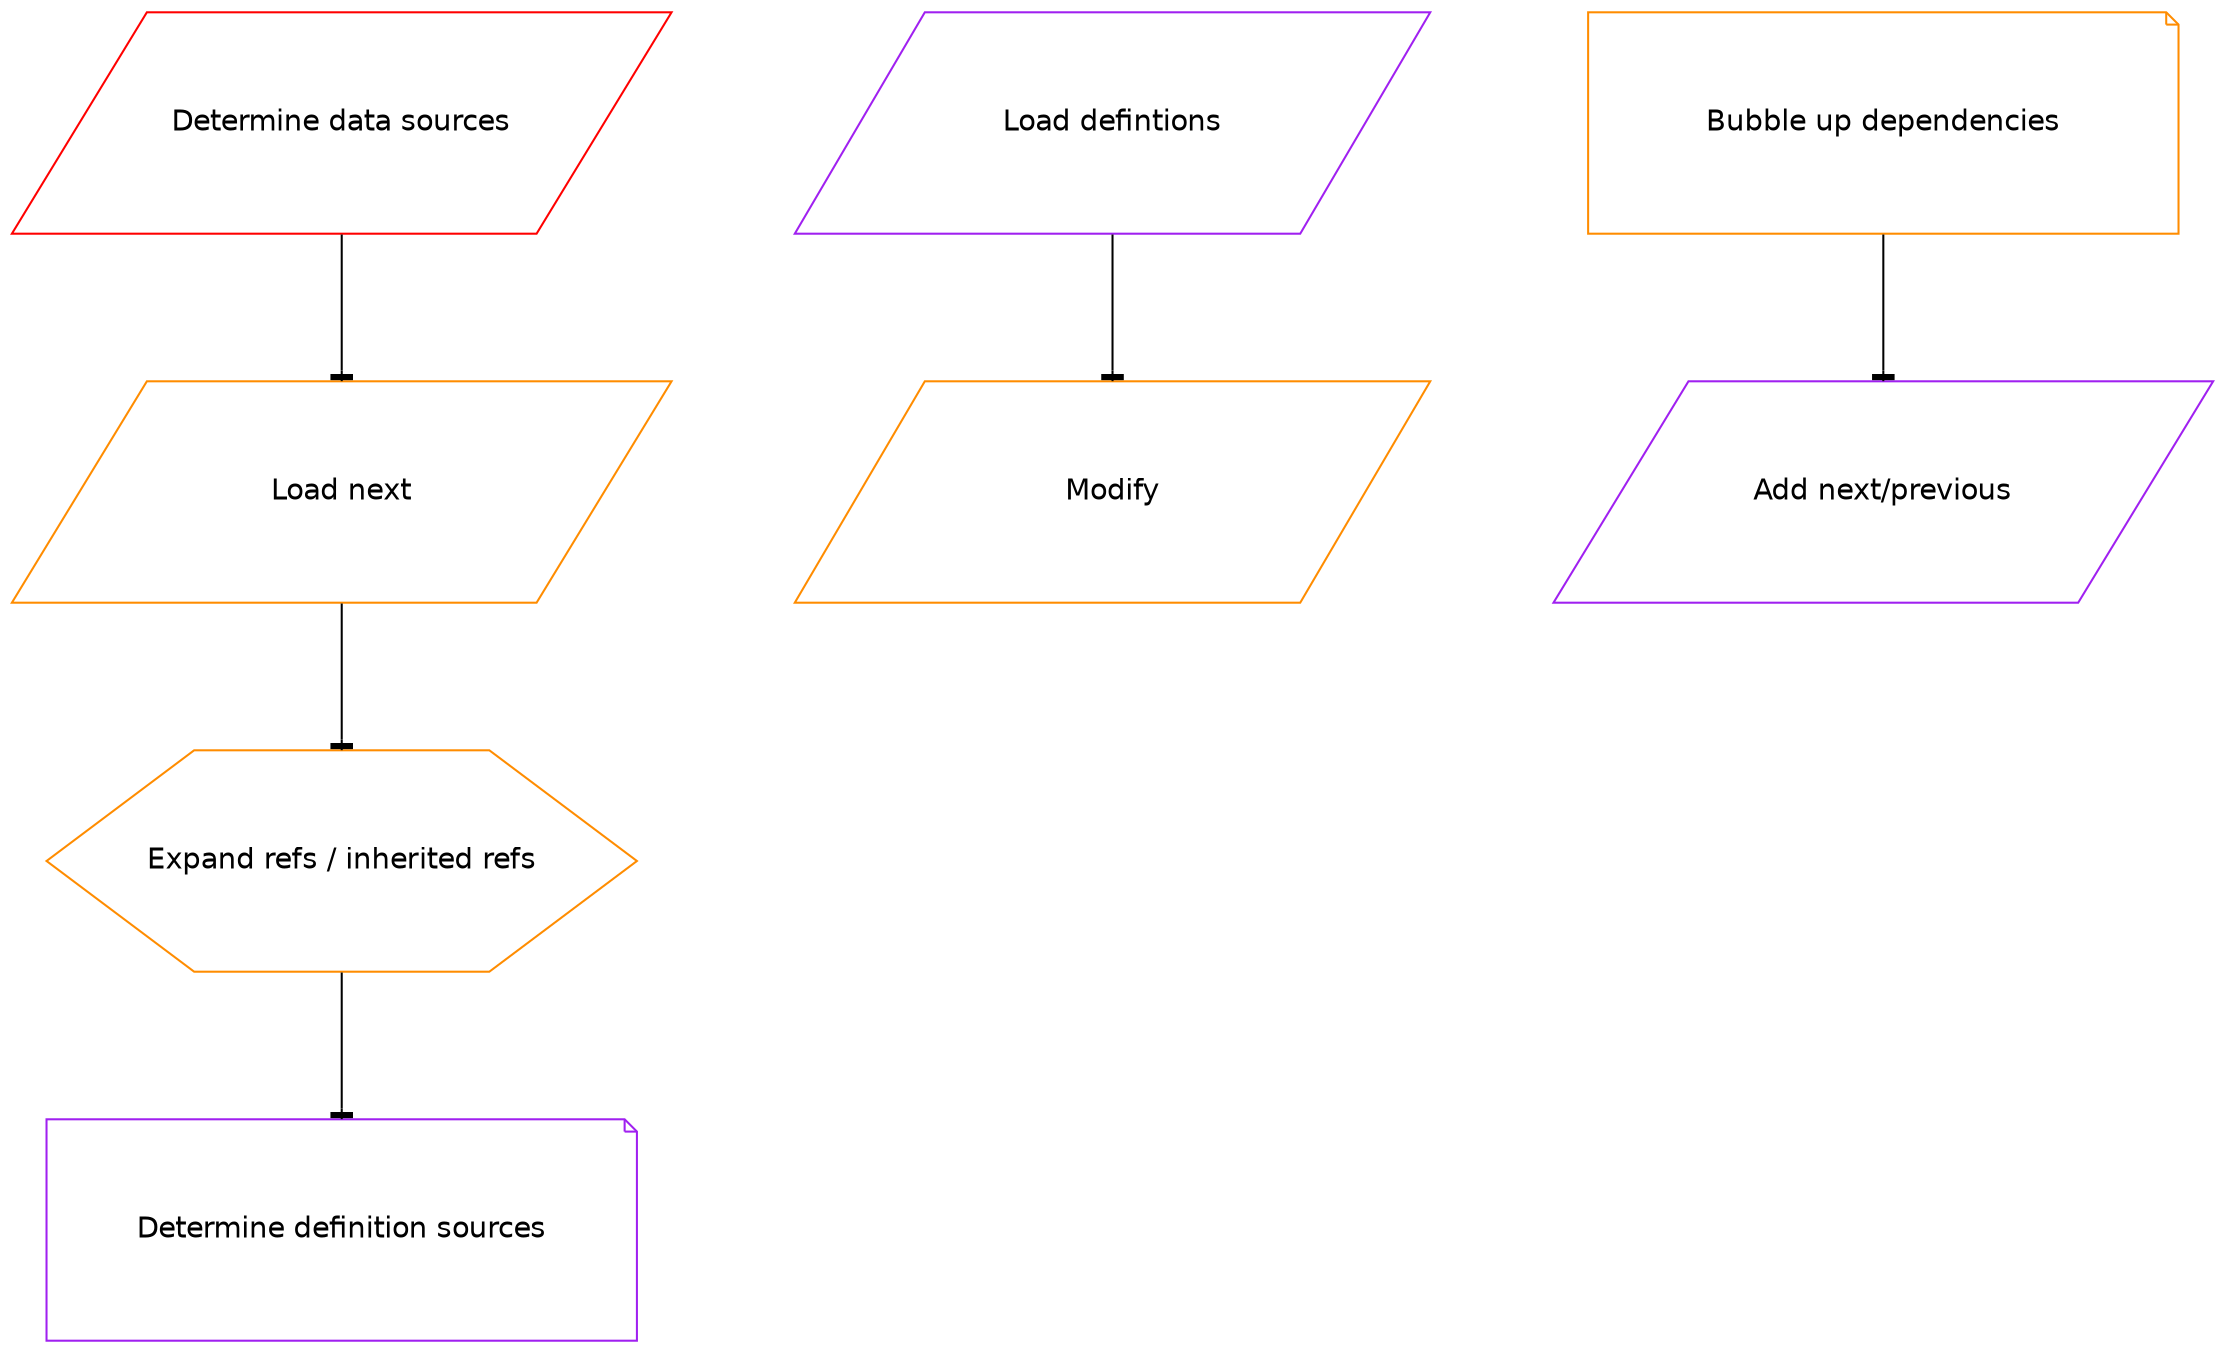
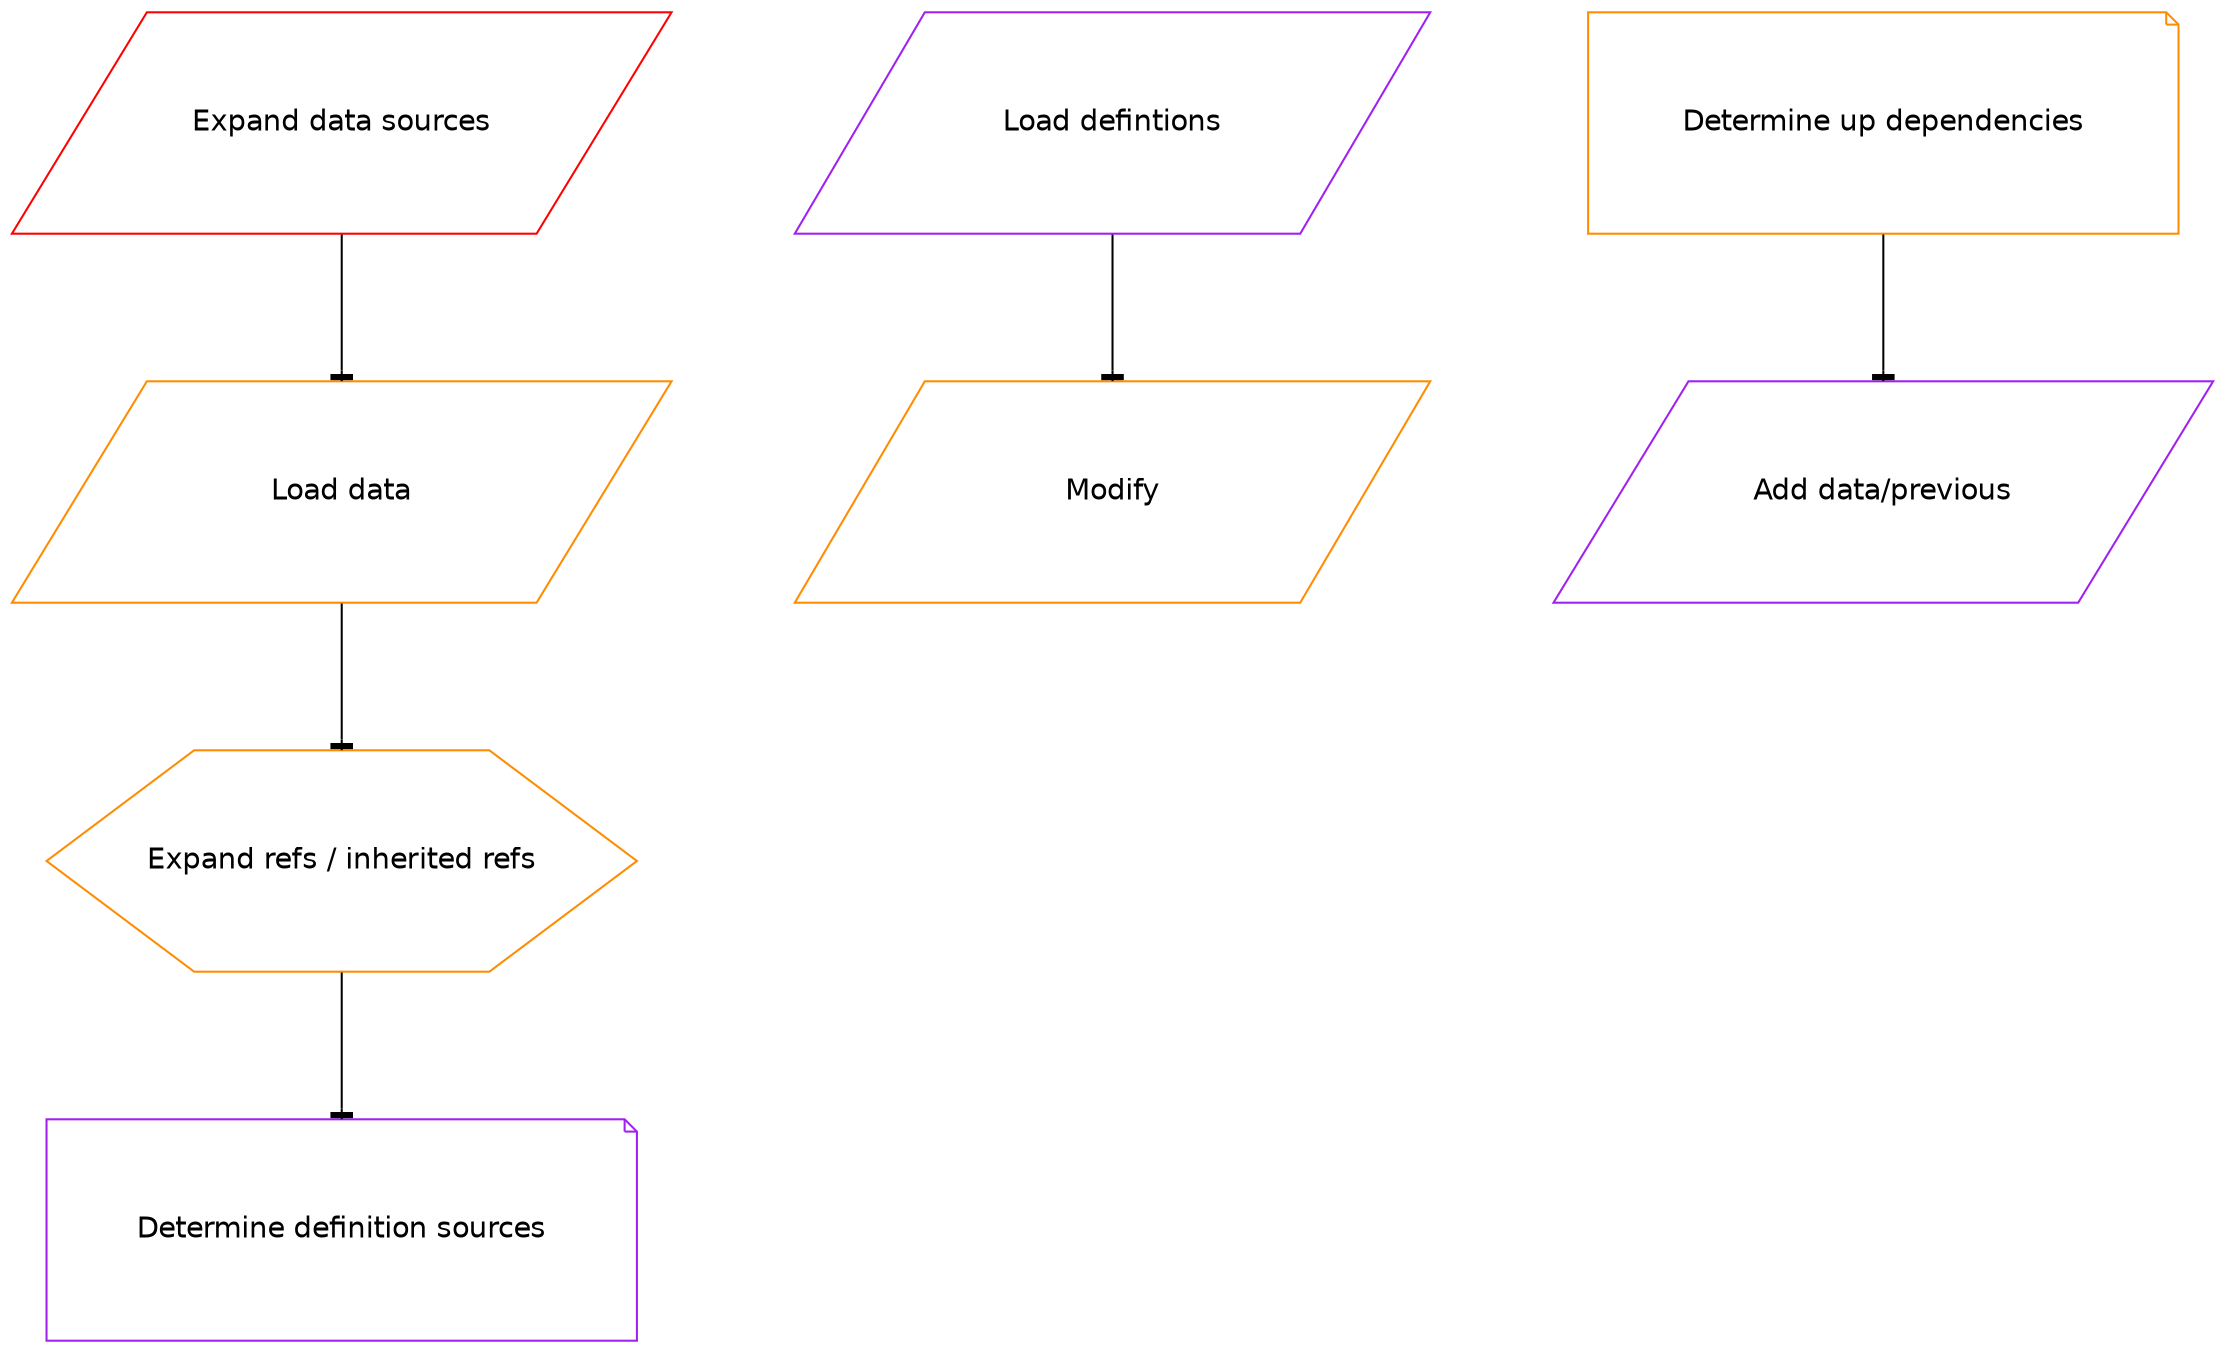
(342, 123) -> (342, 123)
(1883, 123) -> (1883, 123)
(342, 492) -> (342, 492)
(1883, 492) -> (1883, 492)
